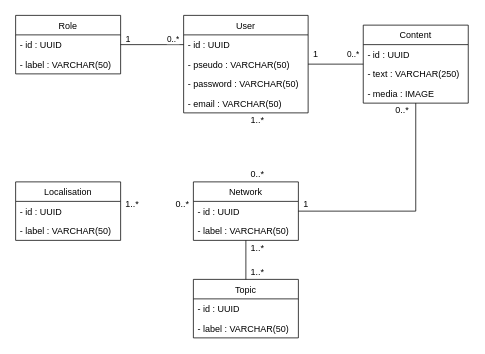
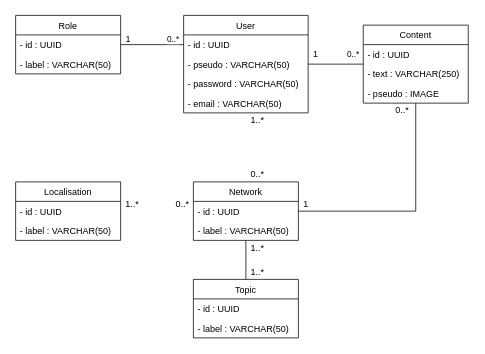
(399, 94) -> (403, 94)
